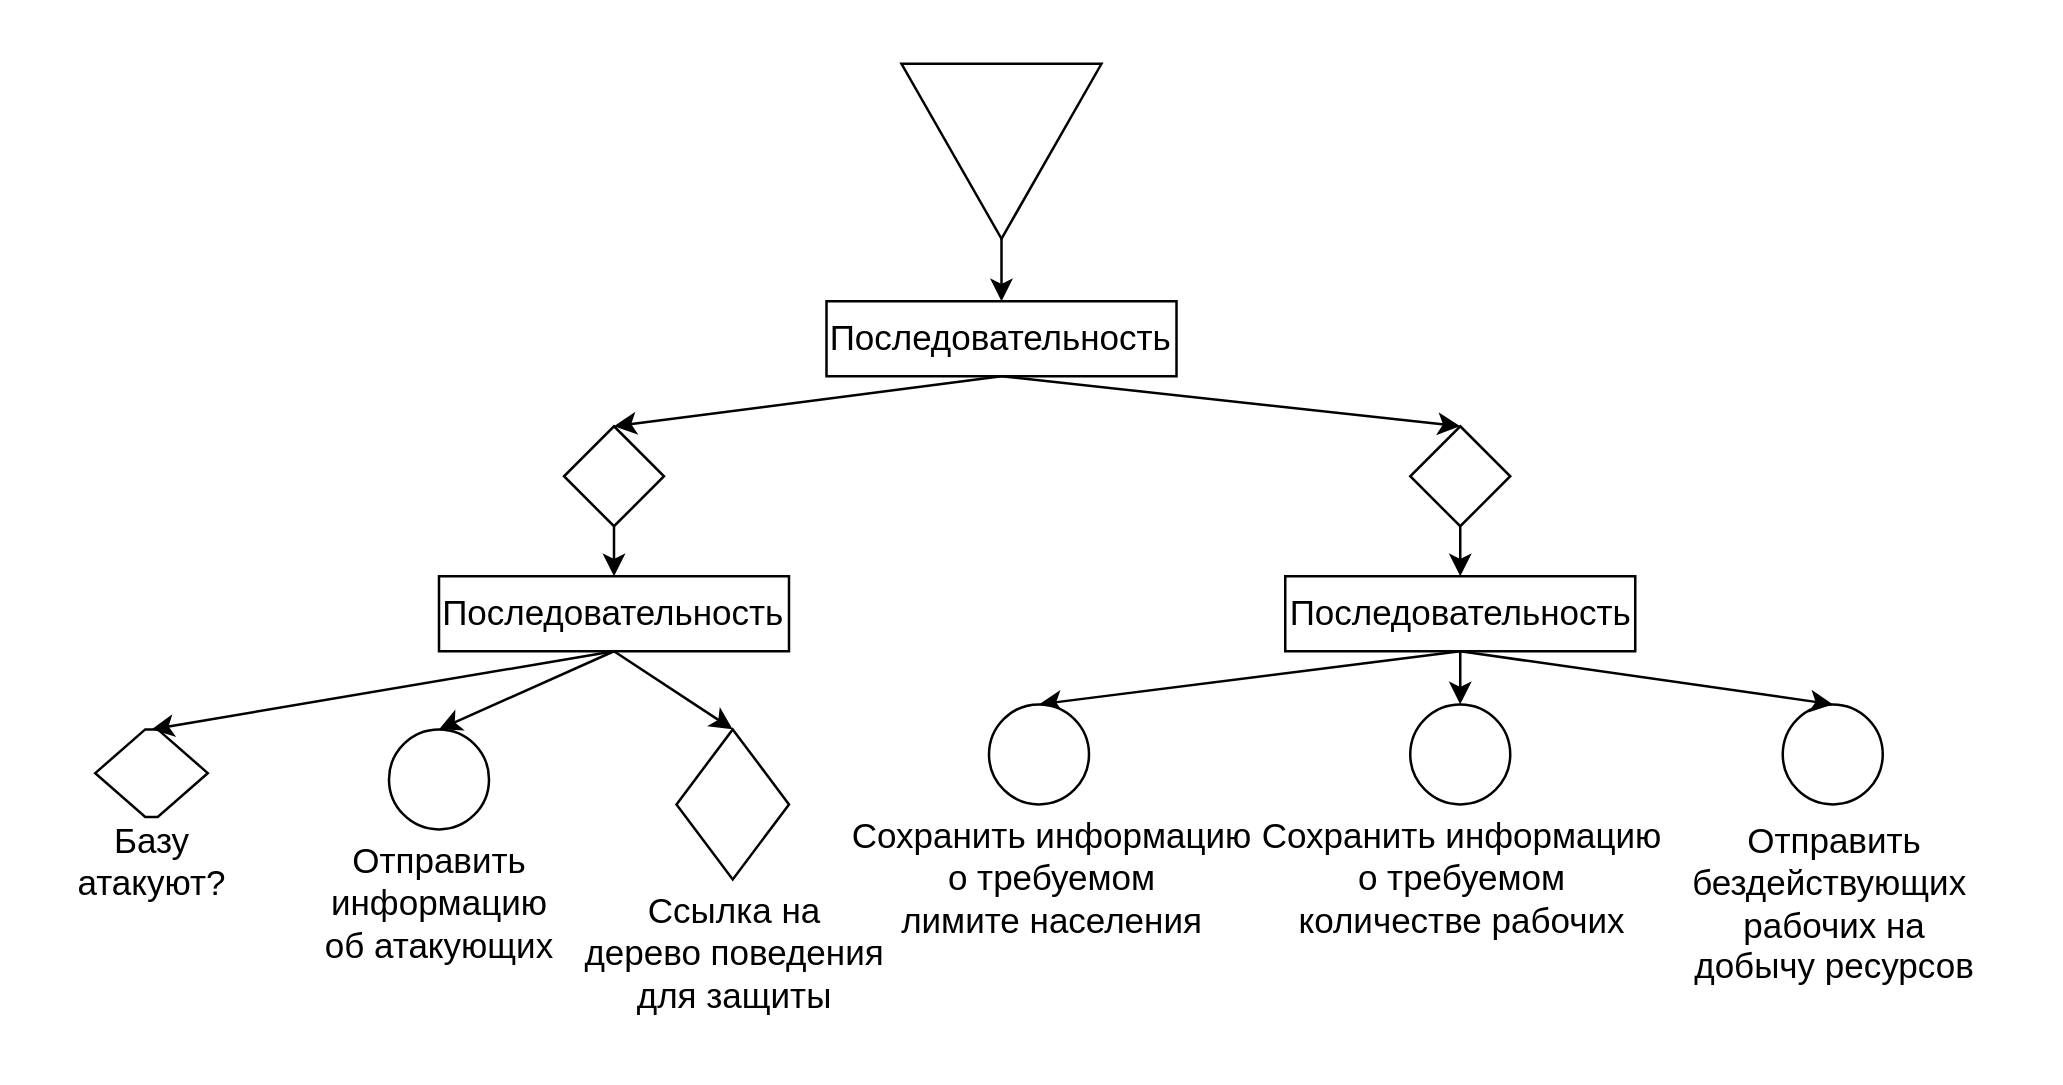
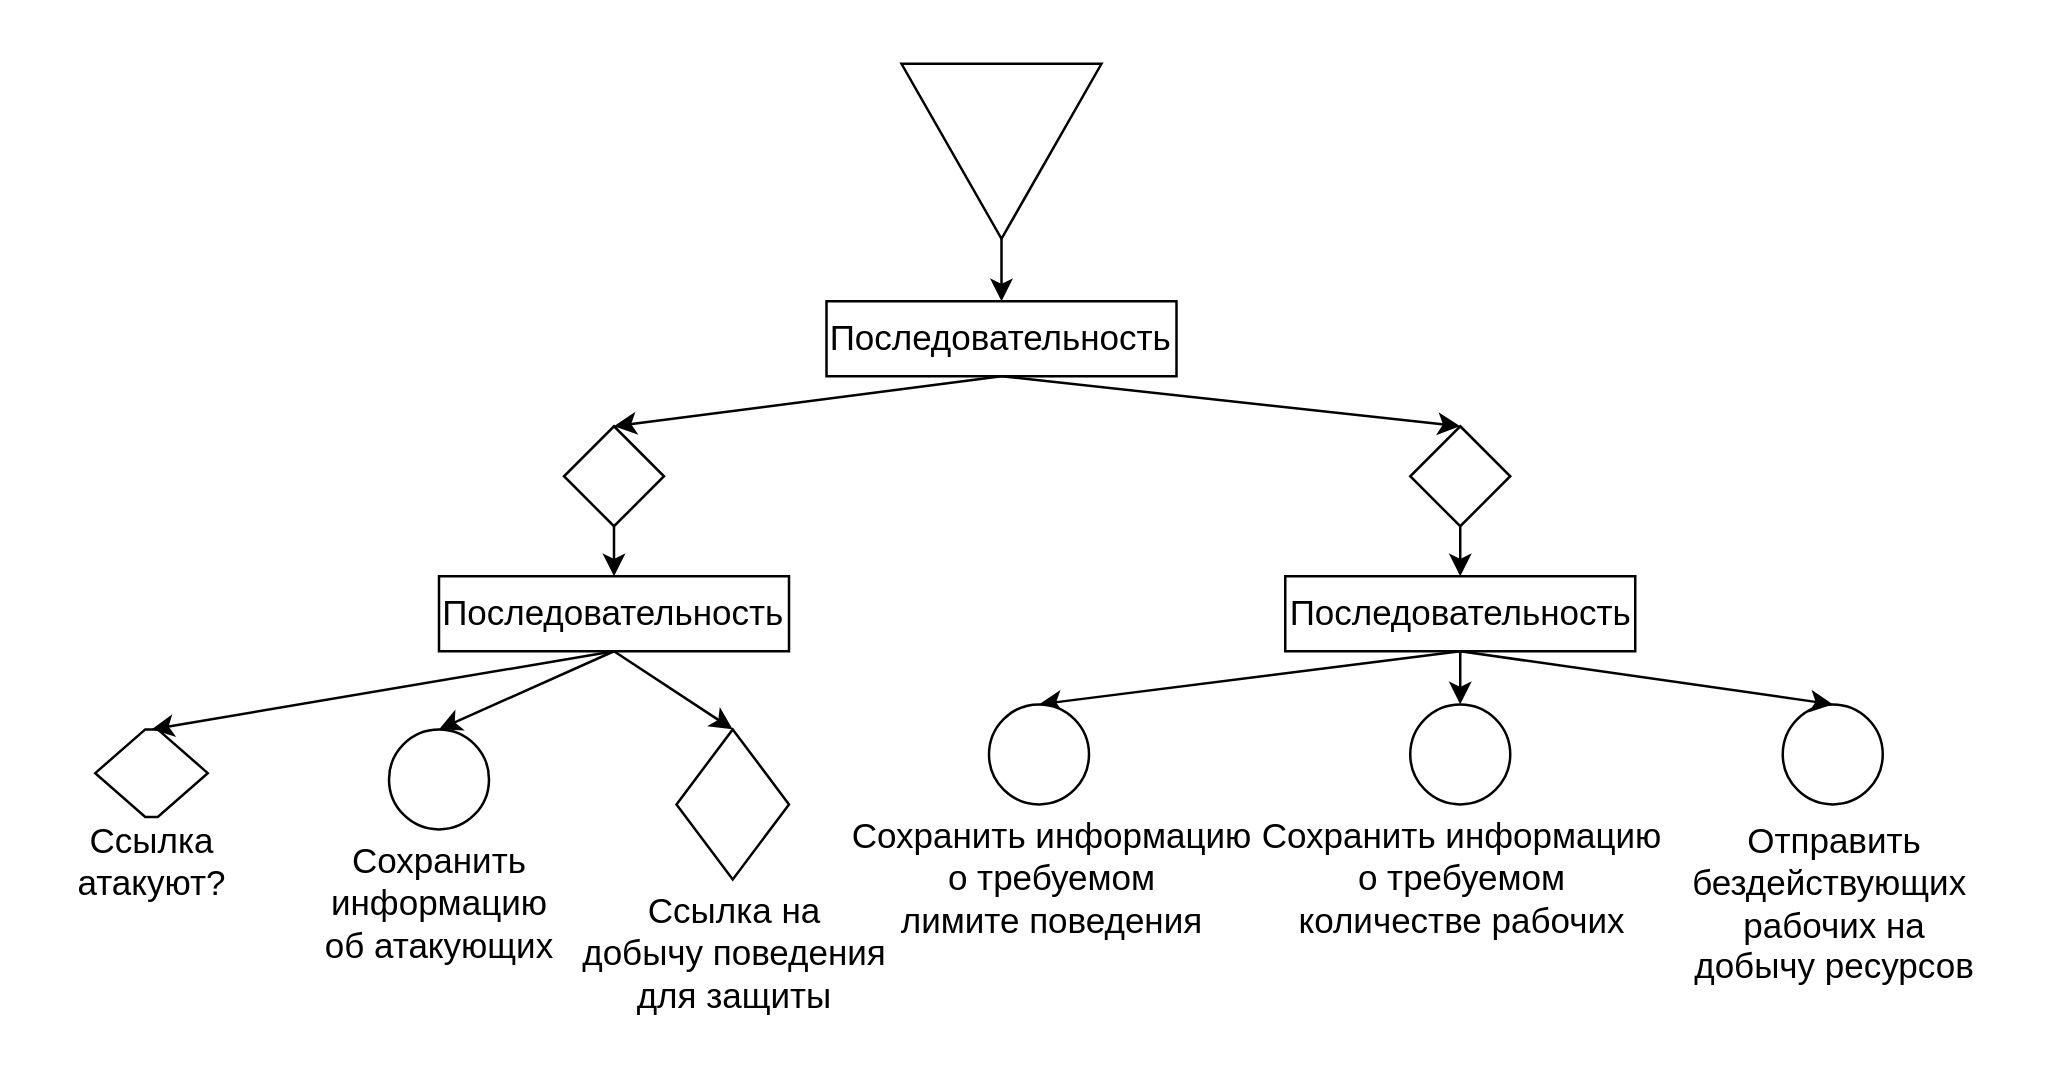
(153, 861) -> (153, 861)
(1053, 879) -> (1053, 879)
(440, 904) -> (440, 904)
(735, 954) -> (735, 954)
